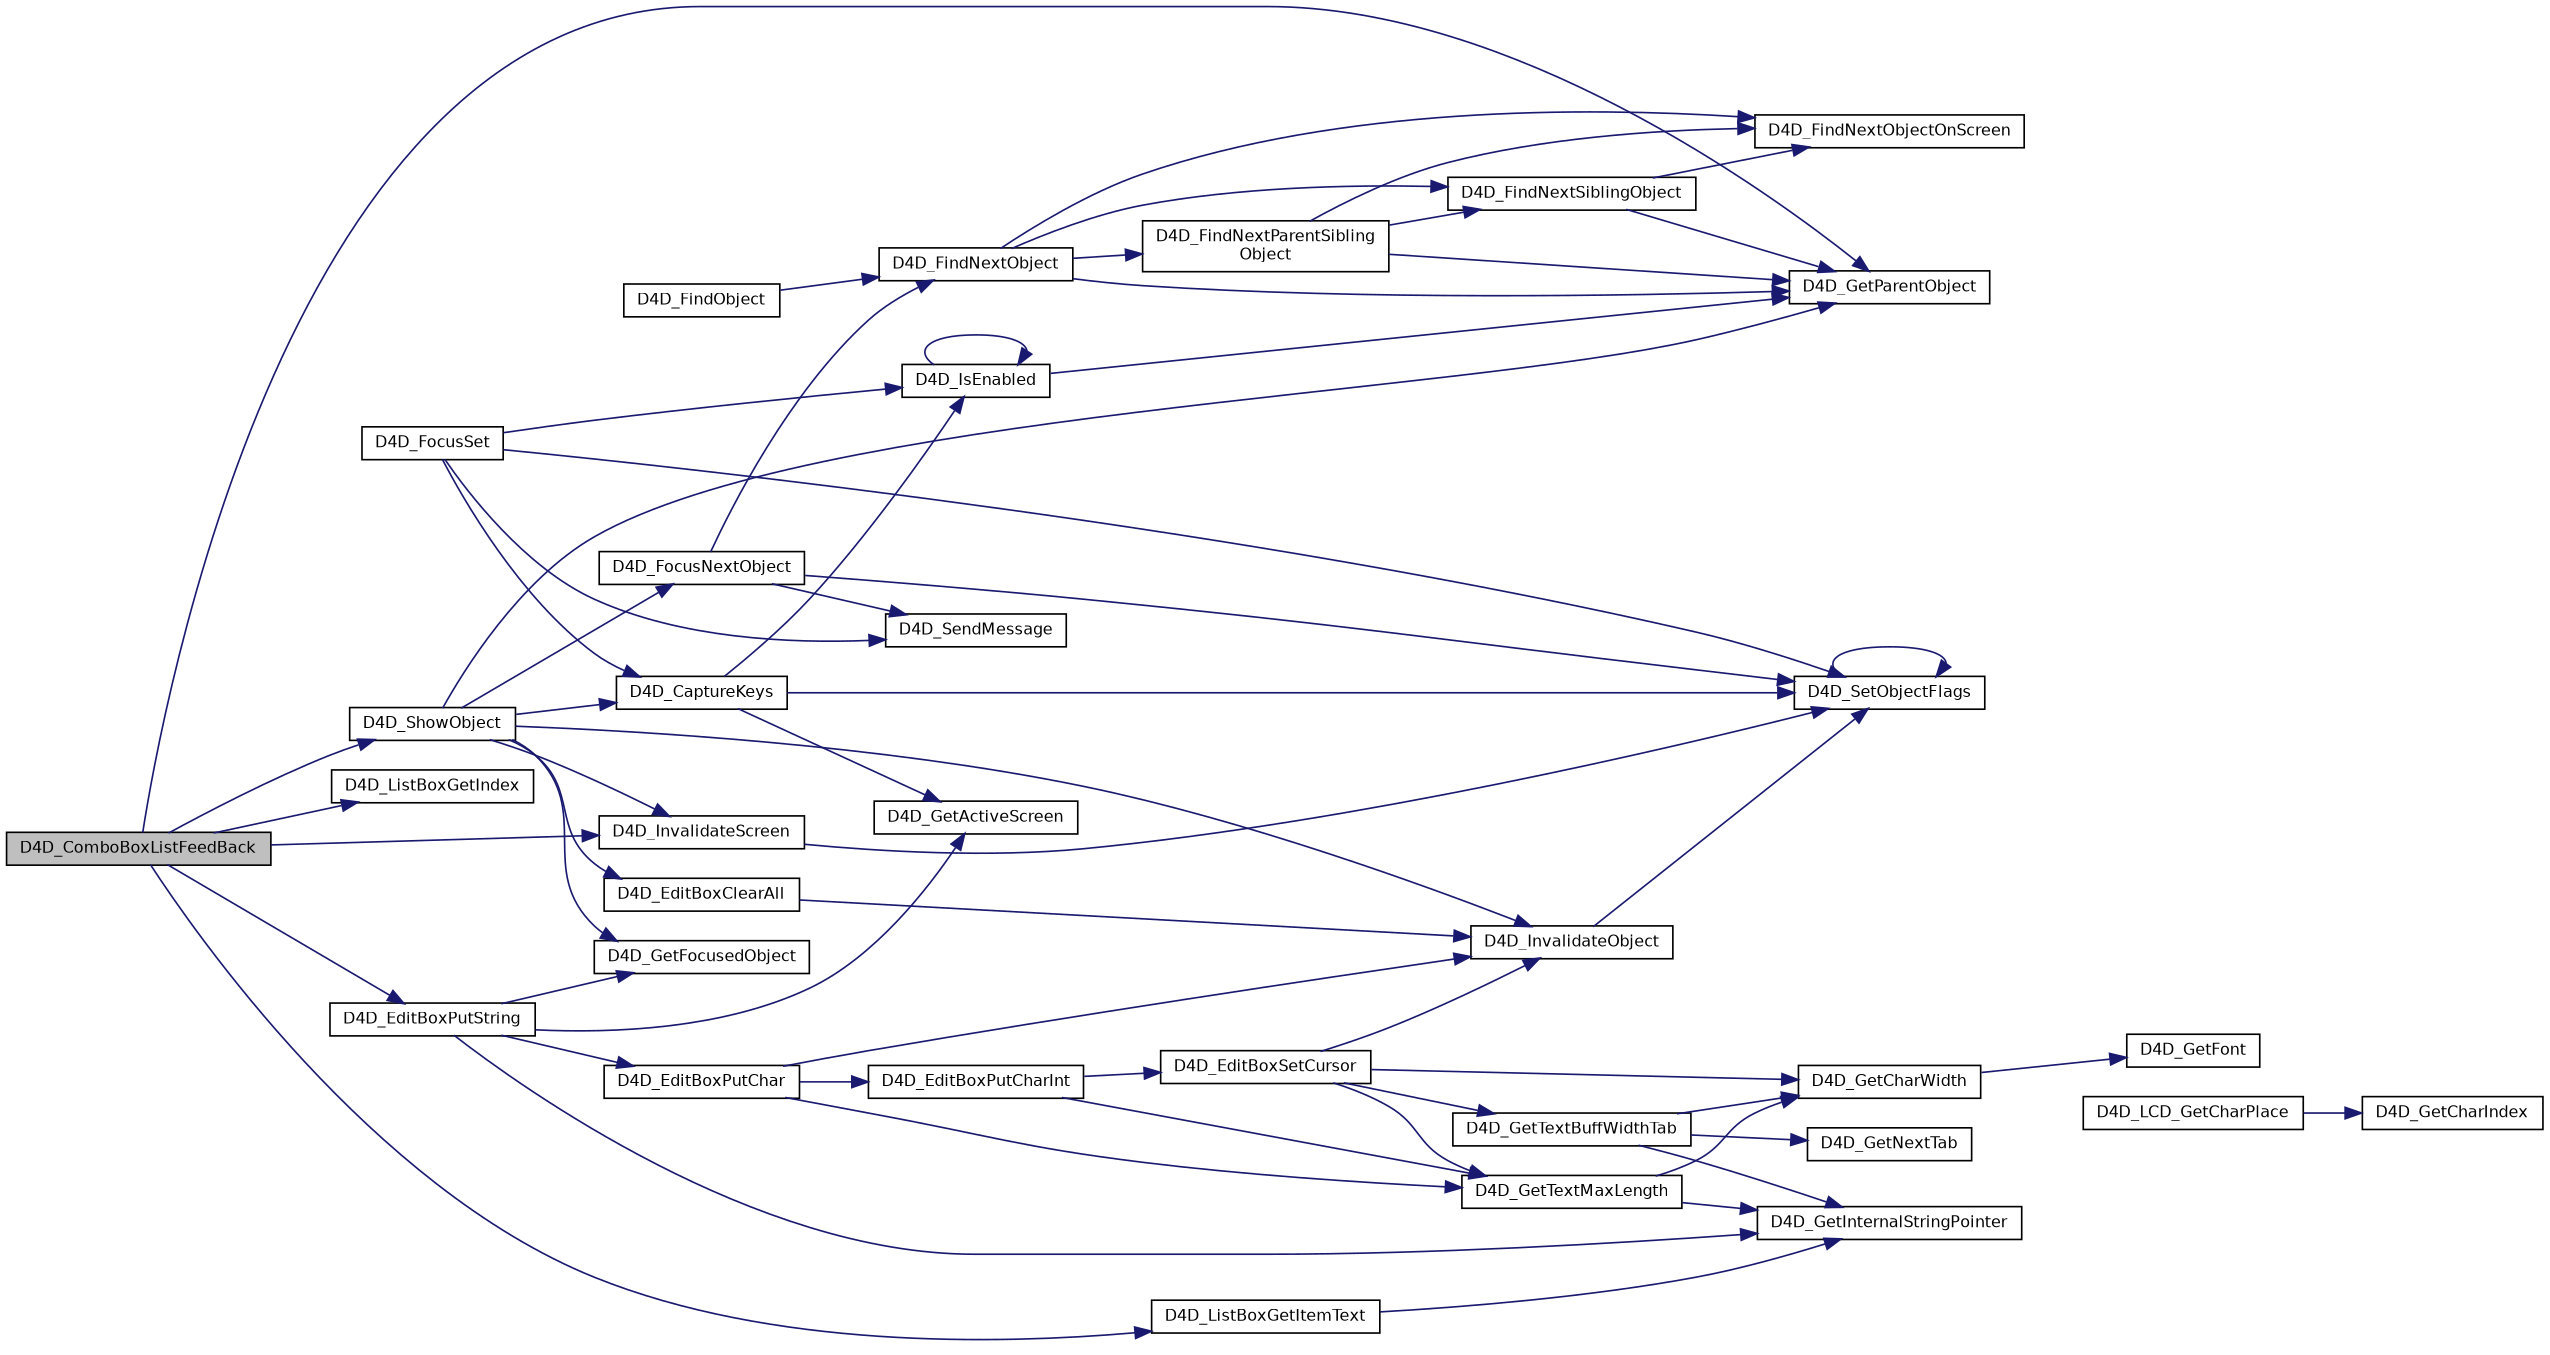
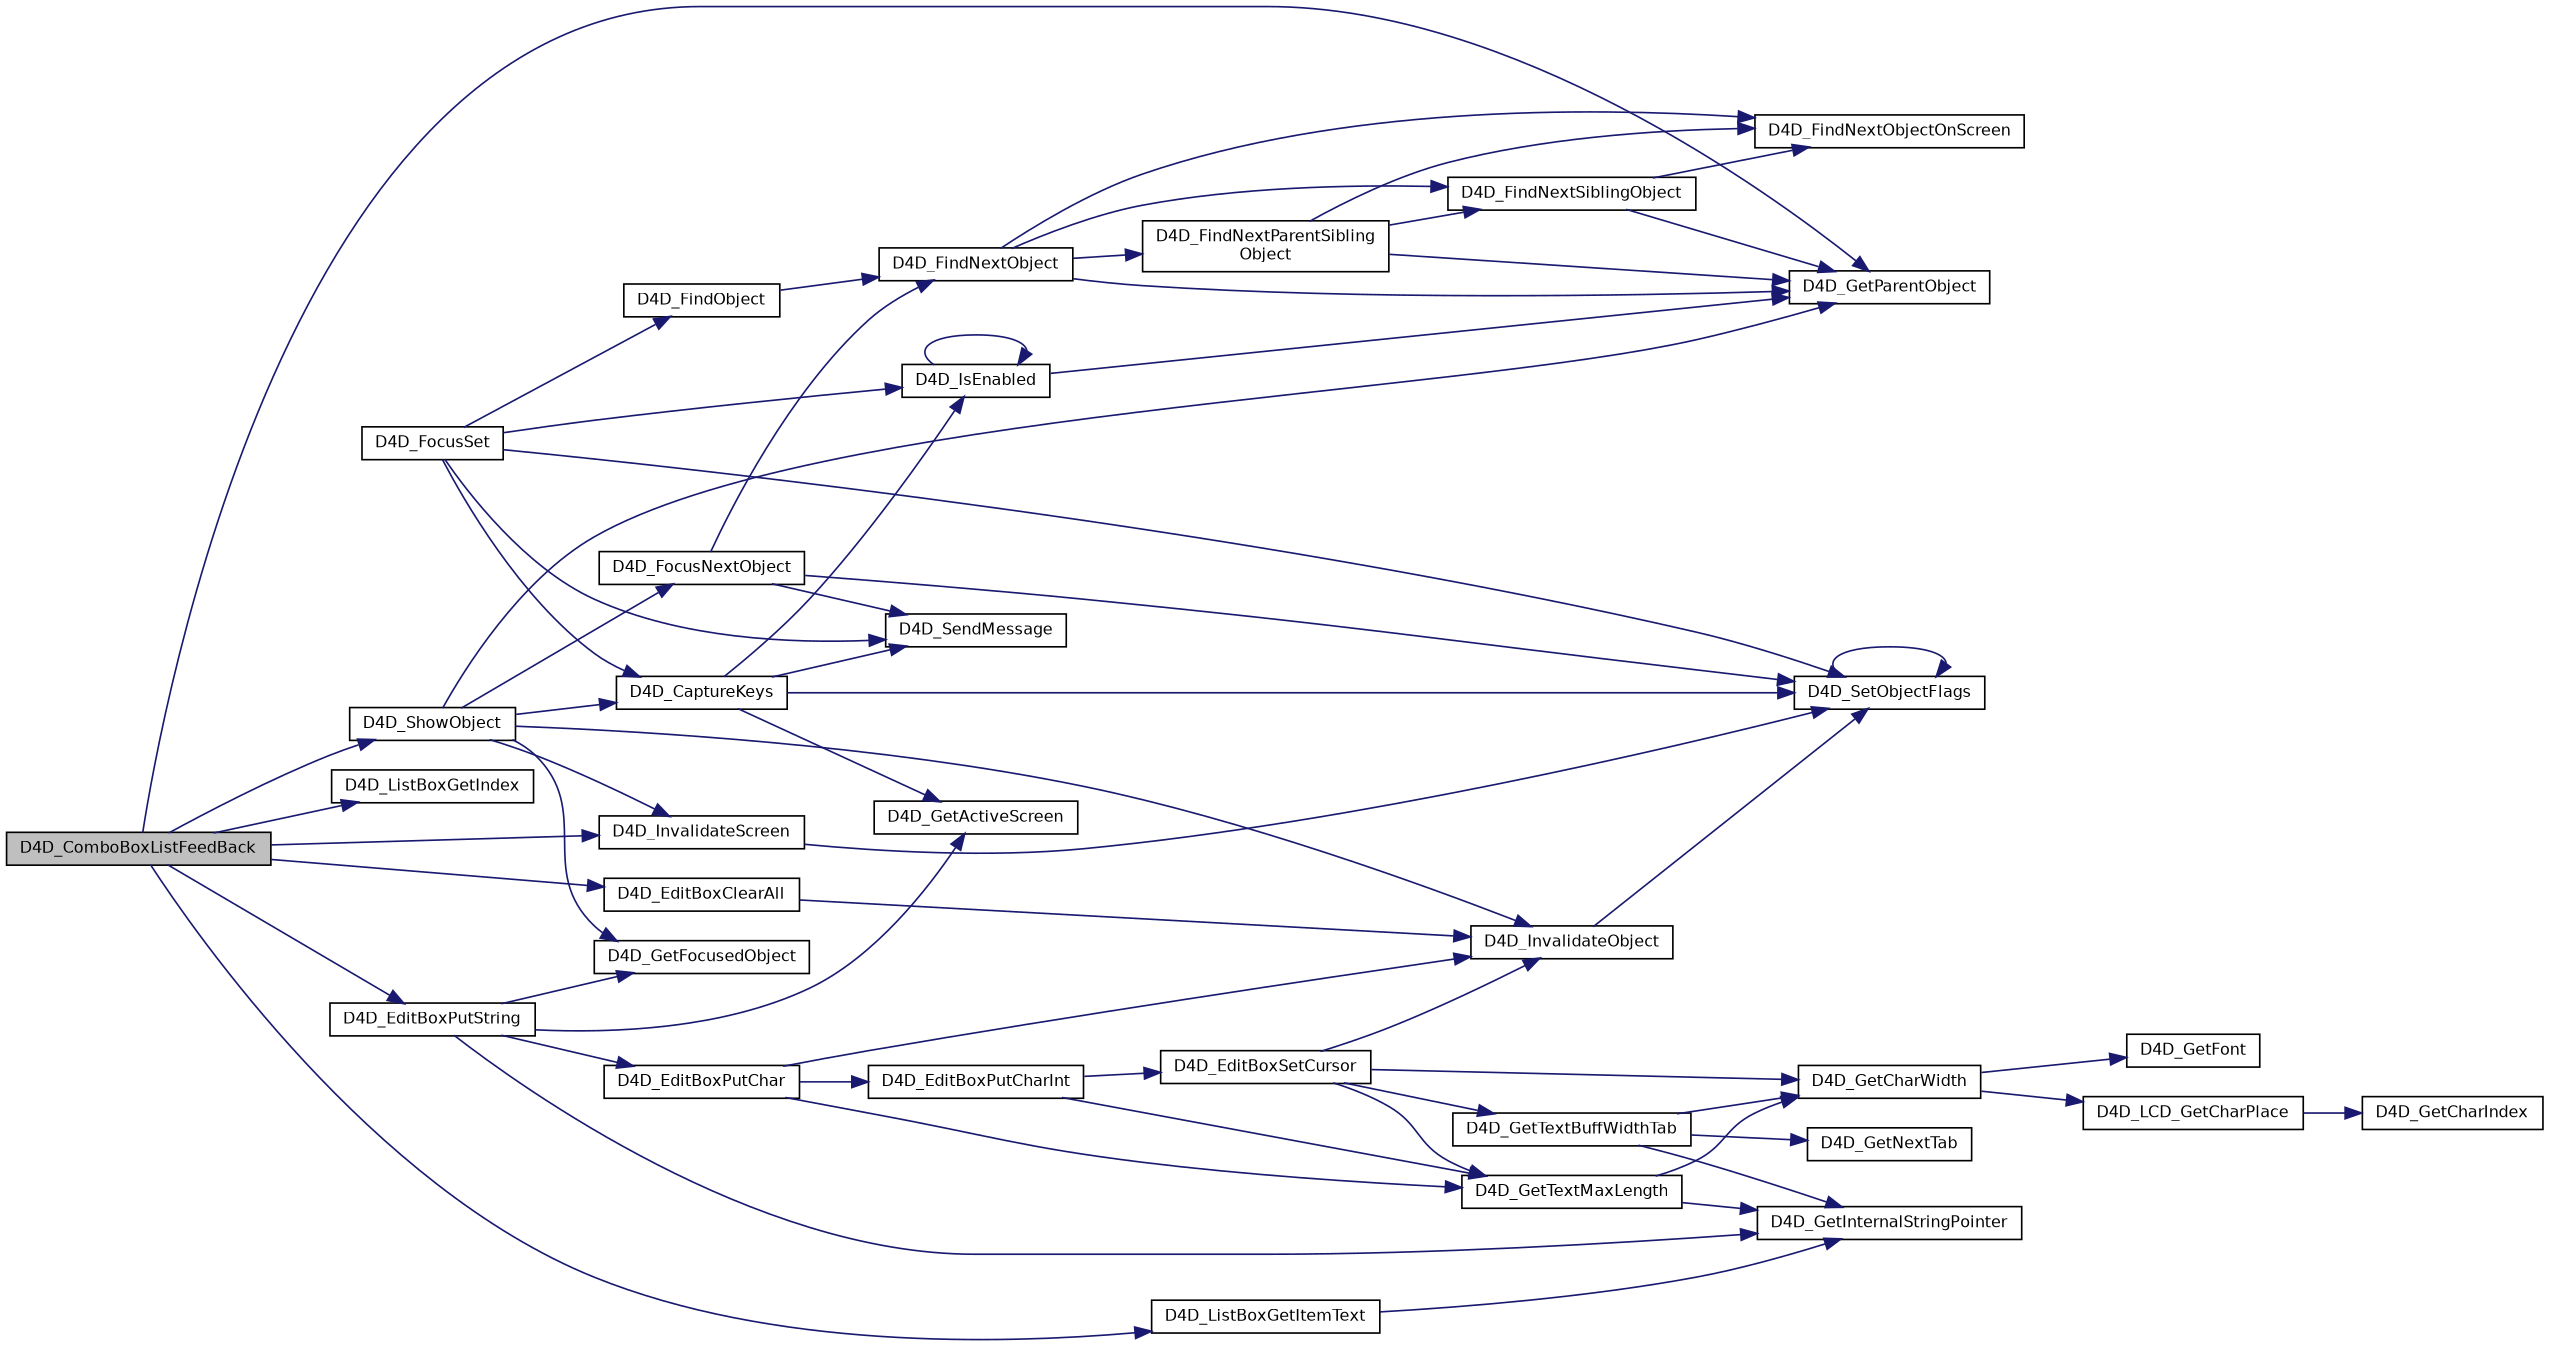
none -> (560, 376)
none -> (831, 663)
(563, 801) -> (429, 872)
none -> (2024, 1096)
